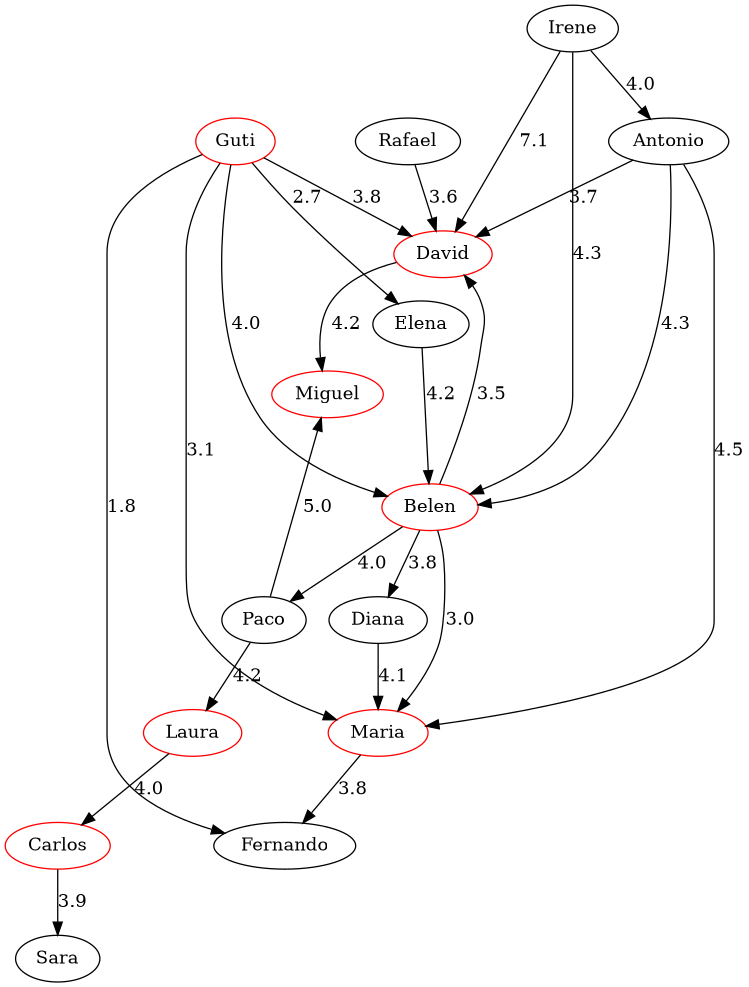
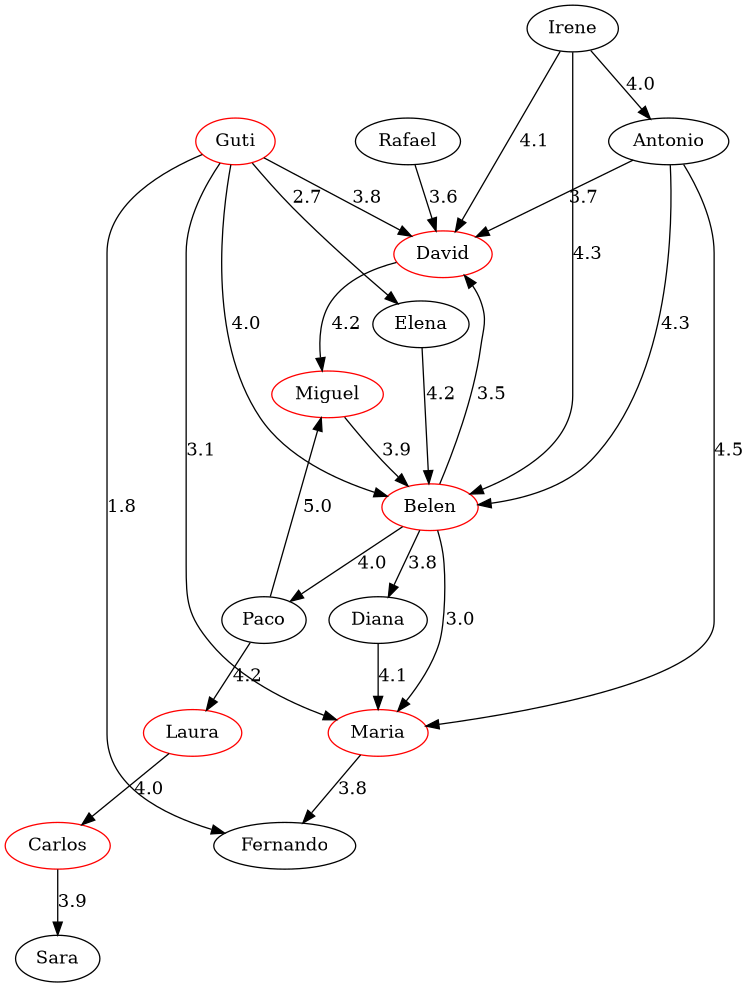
(534, 141) -> (534, 141)
none -> (371, 448)
